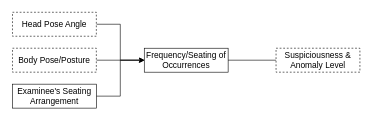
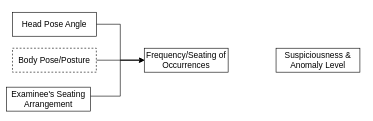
(54, 24) -> (54, 24)
(252, 60) -> none
(318, 60) -> (318, 60)
(54, 96) -> (48, 99)
